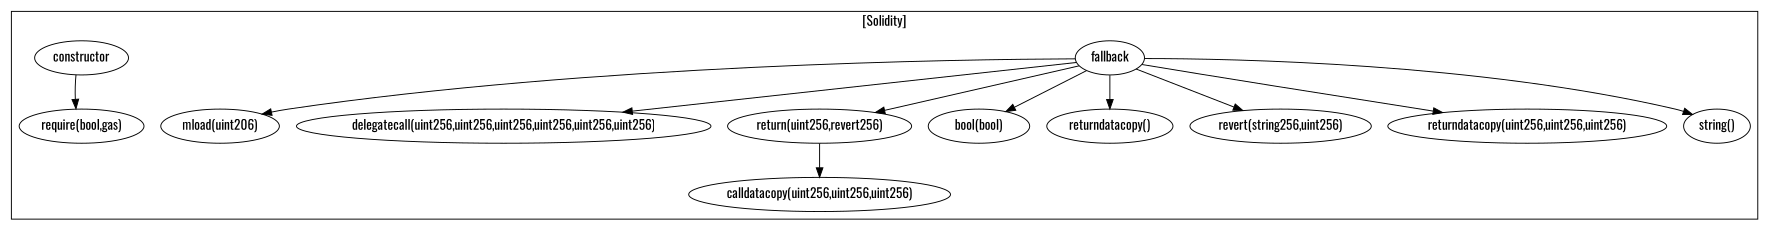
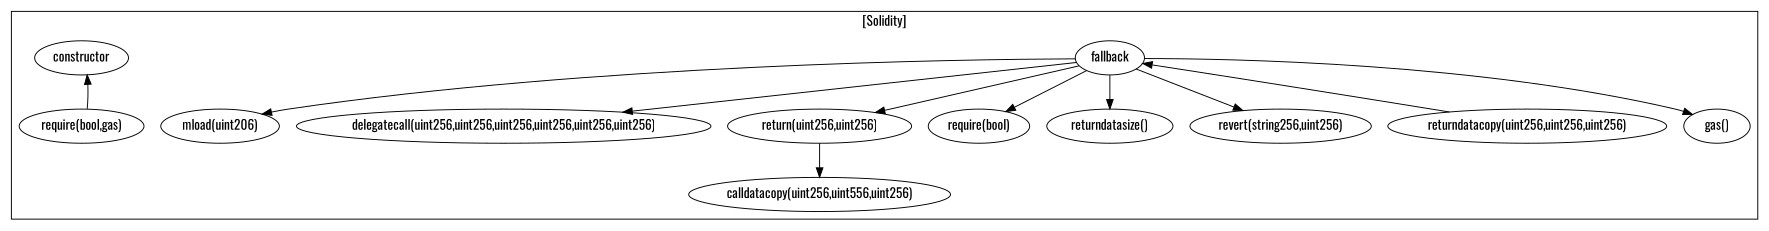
(75, 87) -> (88, 97)
(1288, 88) -> (1301, 88)
(820, 126) -> (820, 126)
(979, 126) -> (979, 126)
(1110, 126) -> (1110, 126)
(1717, 126) -> (1717, 126)
(820, 194) -> (820, 194)
